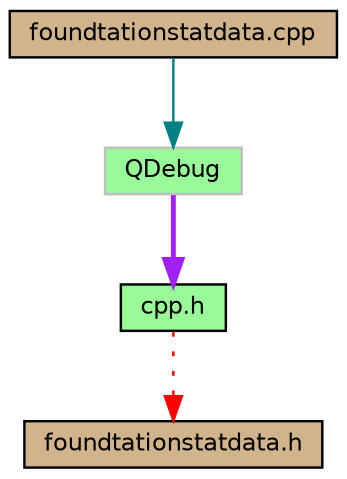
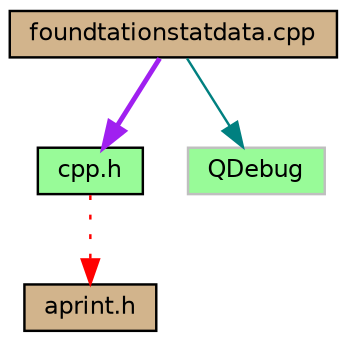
(173, 227) -> (138, 92)
(173, 444) -> (90, 308)
